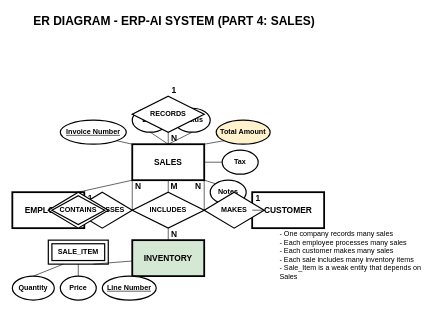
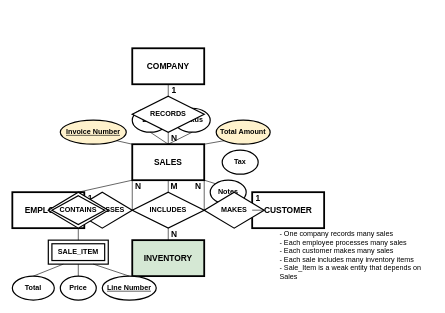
(174, 24) -> none
none -> (168, 66)
none -> (168, 85)
(93, 132) -> (93, 132)
(213, 162) -> none
none -> (78, 234)
(113, 263) -> (112, 270)
(33, 288) -> (33, 288)
